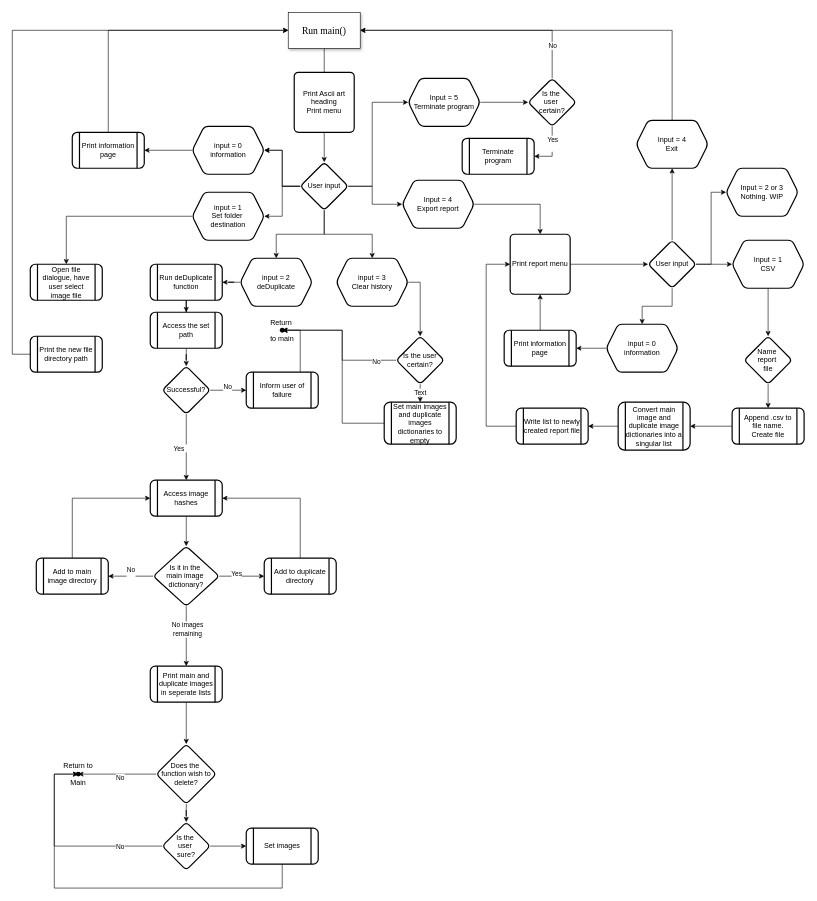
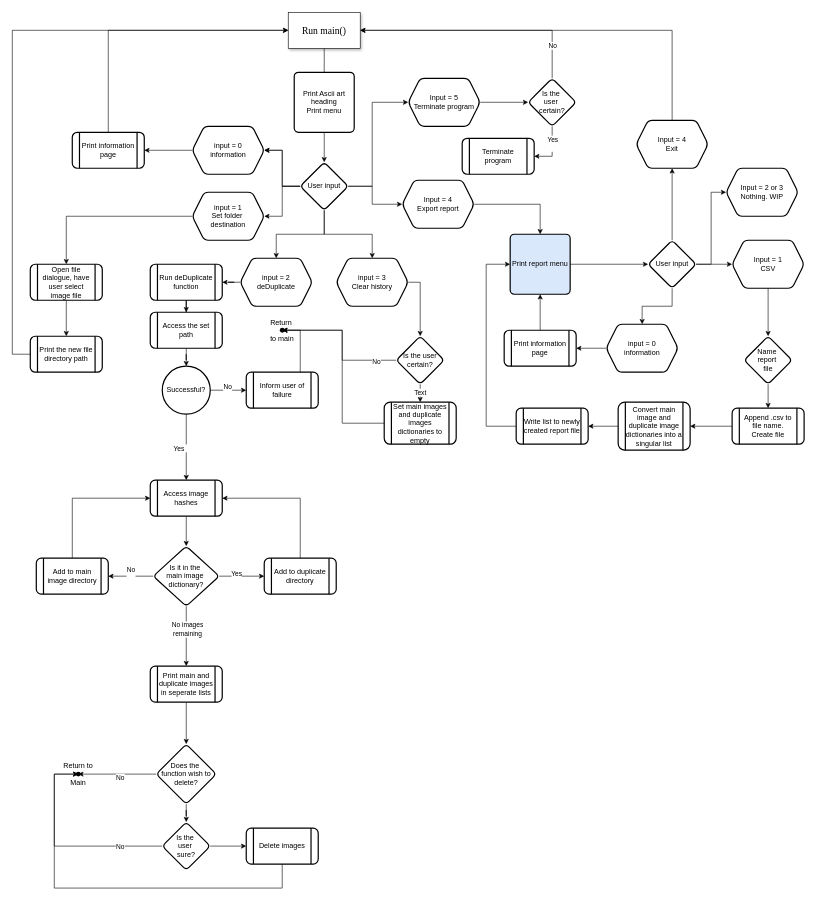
(540, 264) -> (540, 264)
none -> (66, 330)
(186, 390) -> (186, 390)
(282, 846) -> (282, 846)
